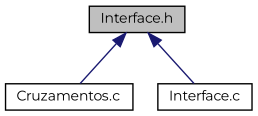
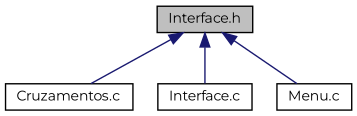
none -> (314, 97)
